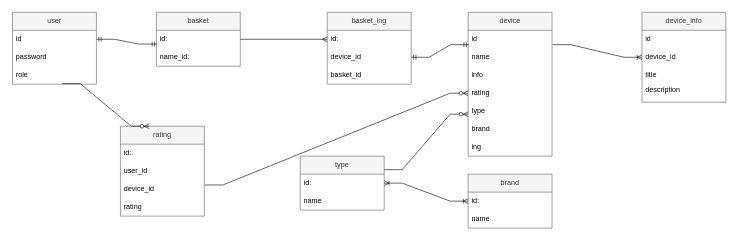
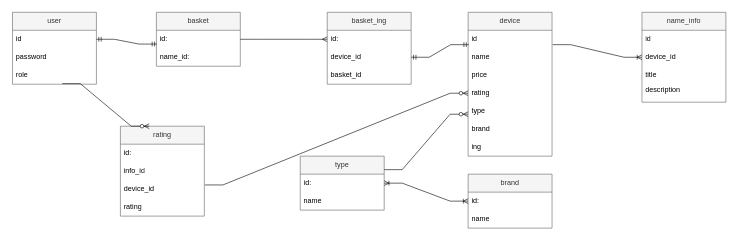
(684, 21) -> (684, 21)
(479, 75) -> (481, 75)
(137, 171) -> (136, 171)
